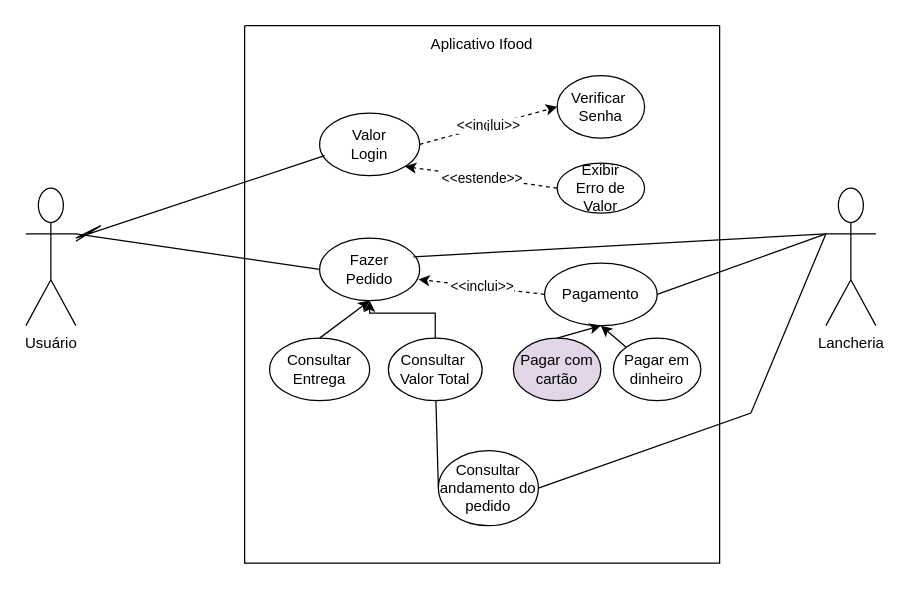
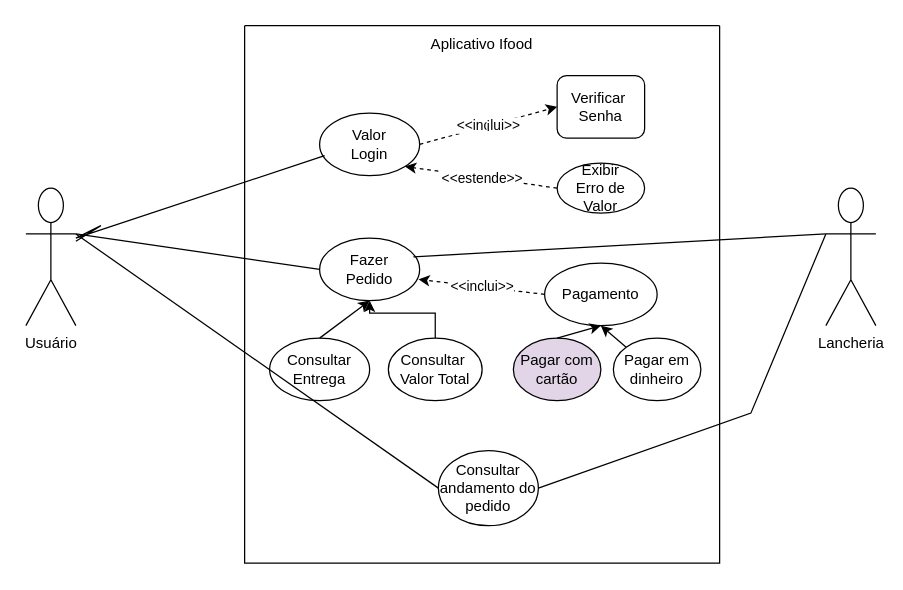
(601, 107) -> (601, 107)
(739, 265) -> none
(437, 445) -> (261, 364)
